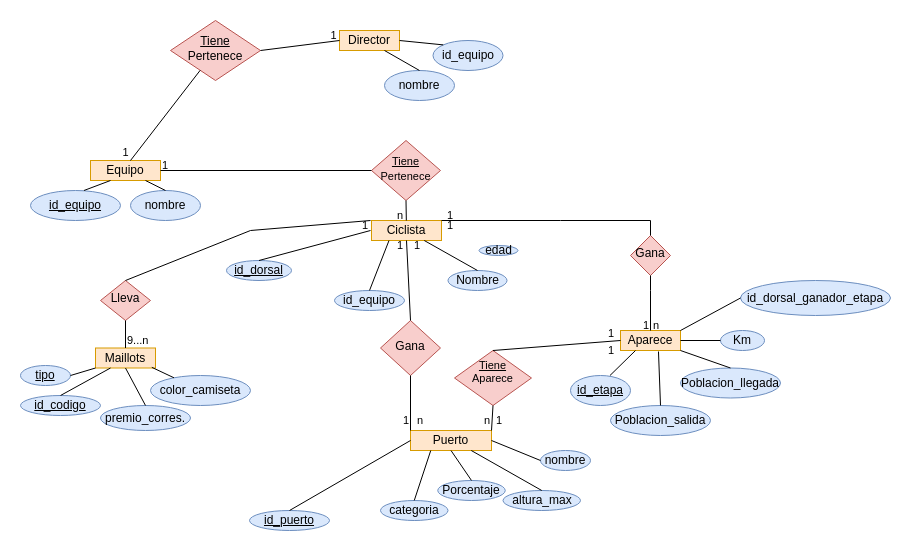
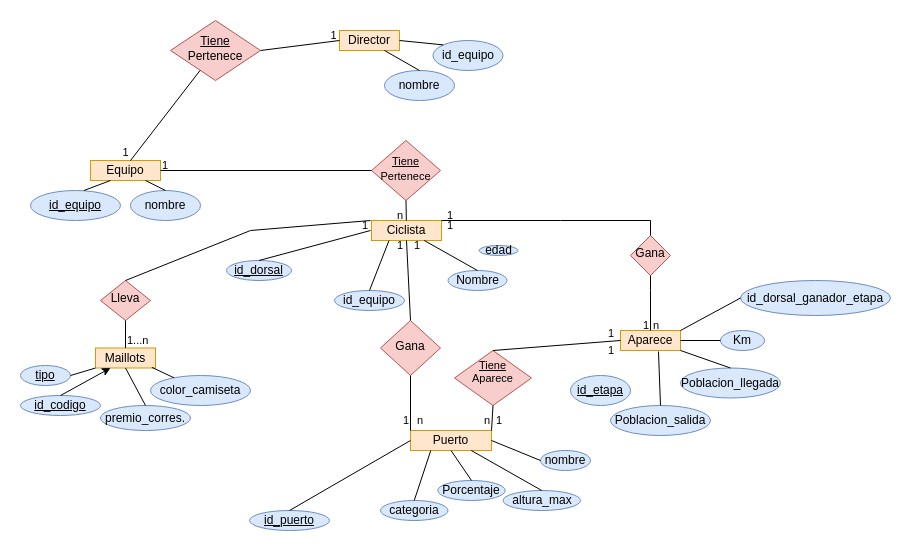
(139, 341) -> (139, 341)
(622, 363) -> none
(106, 370) -> (103, 372)
